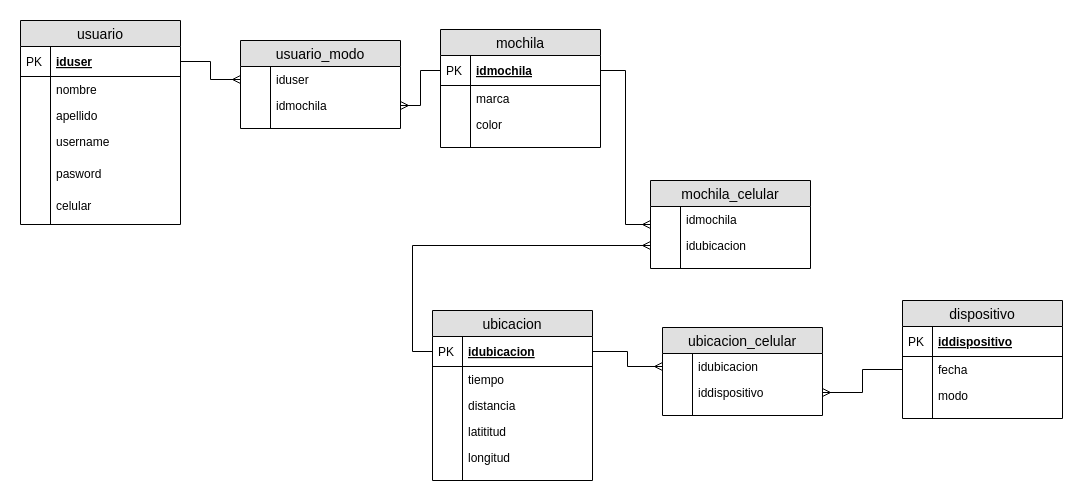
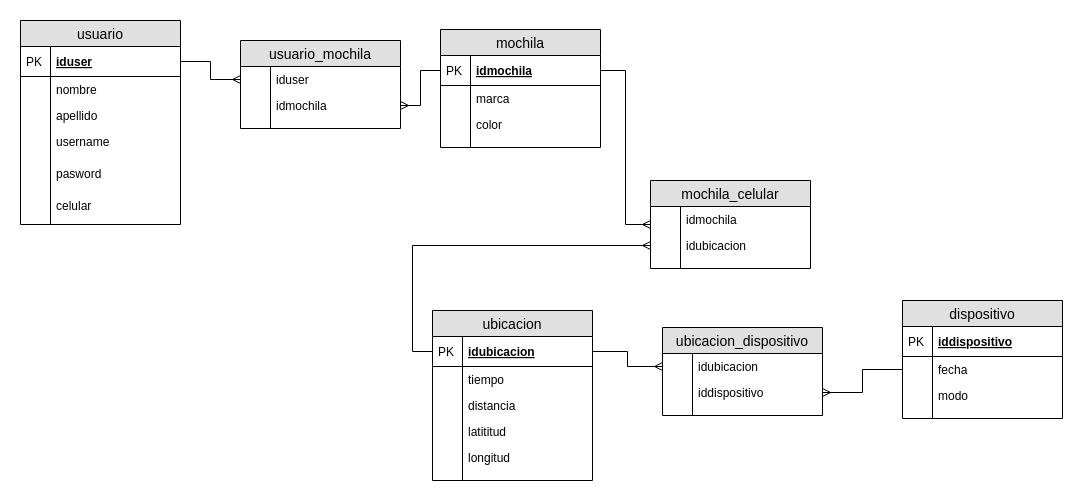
(320, 54) -> (320, 54)
(742, 341) -> (742, 341)
